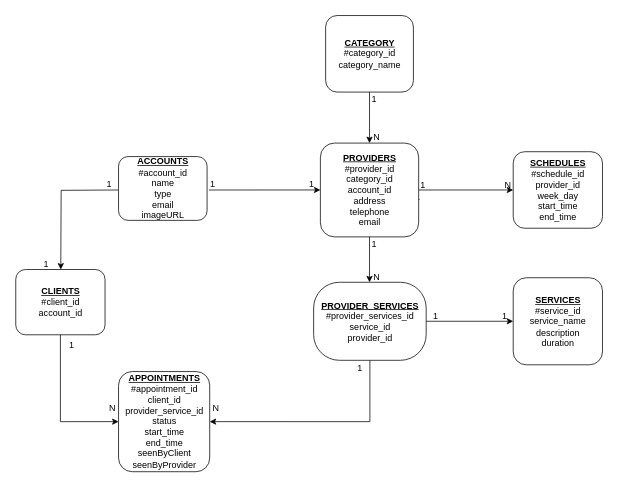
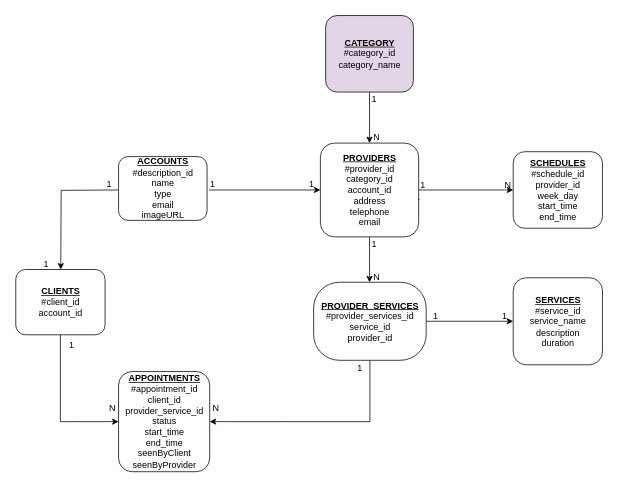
(369, 54) -> (369, 54)
(163, 189) -> (163, 189)
